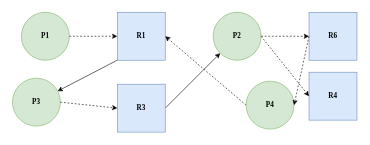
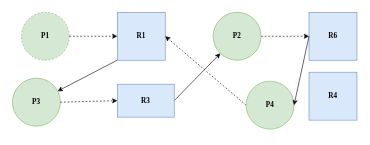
(45, 36) -> (45, 36)
(302, 68) -> (302, 68)
(303, 89) -> none
(141, 108) -> (146, 101)
